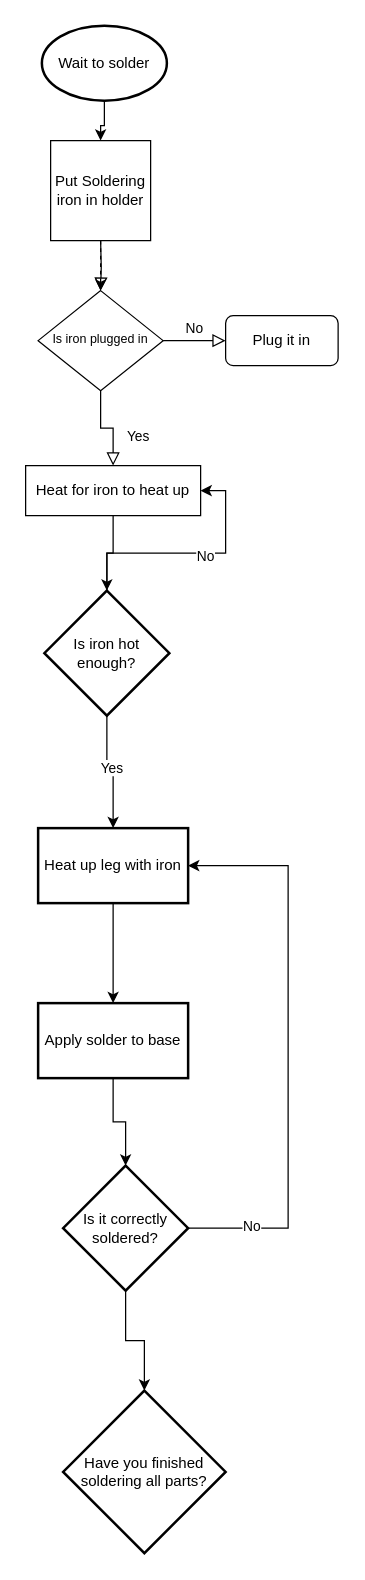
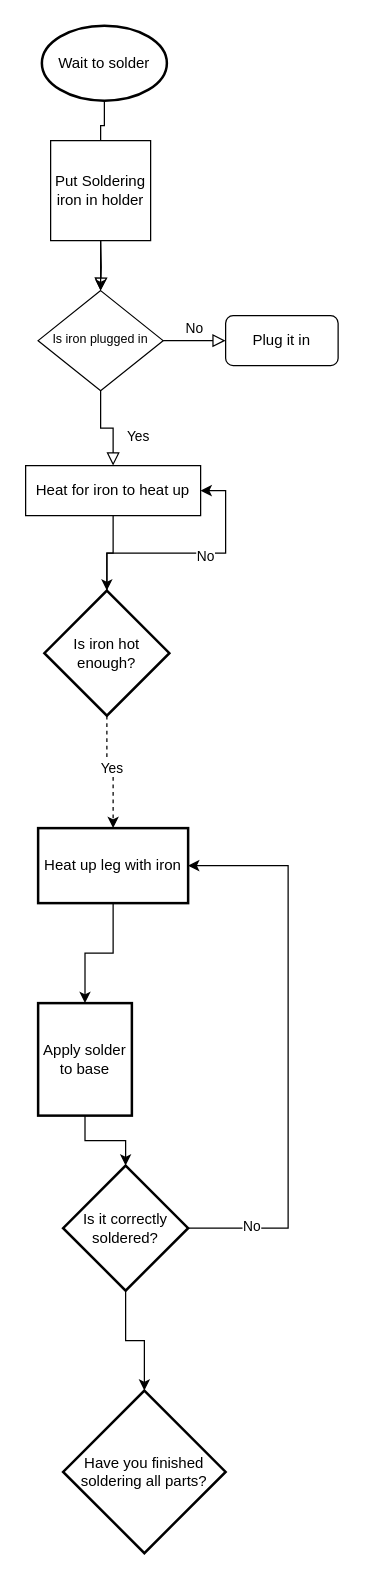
(101, 130) -> (101, 133)
(101, 278) -> (101, 278)
(113, 797) -> (113, 797)
(113, 1041) -> (85, 1059)
